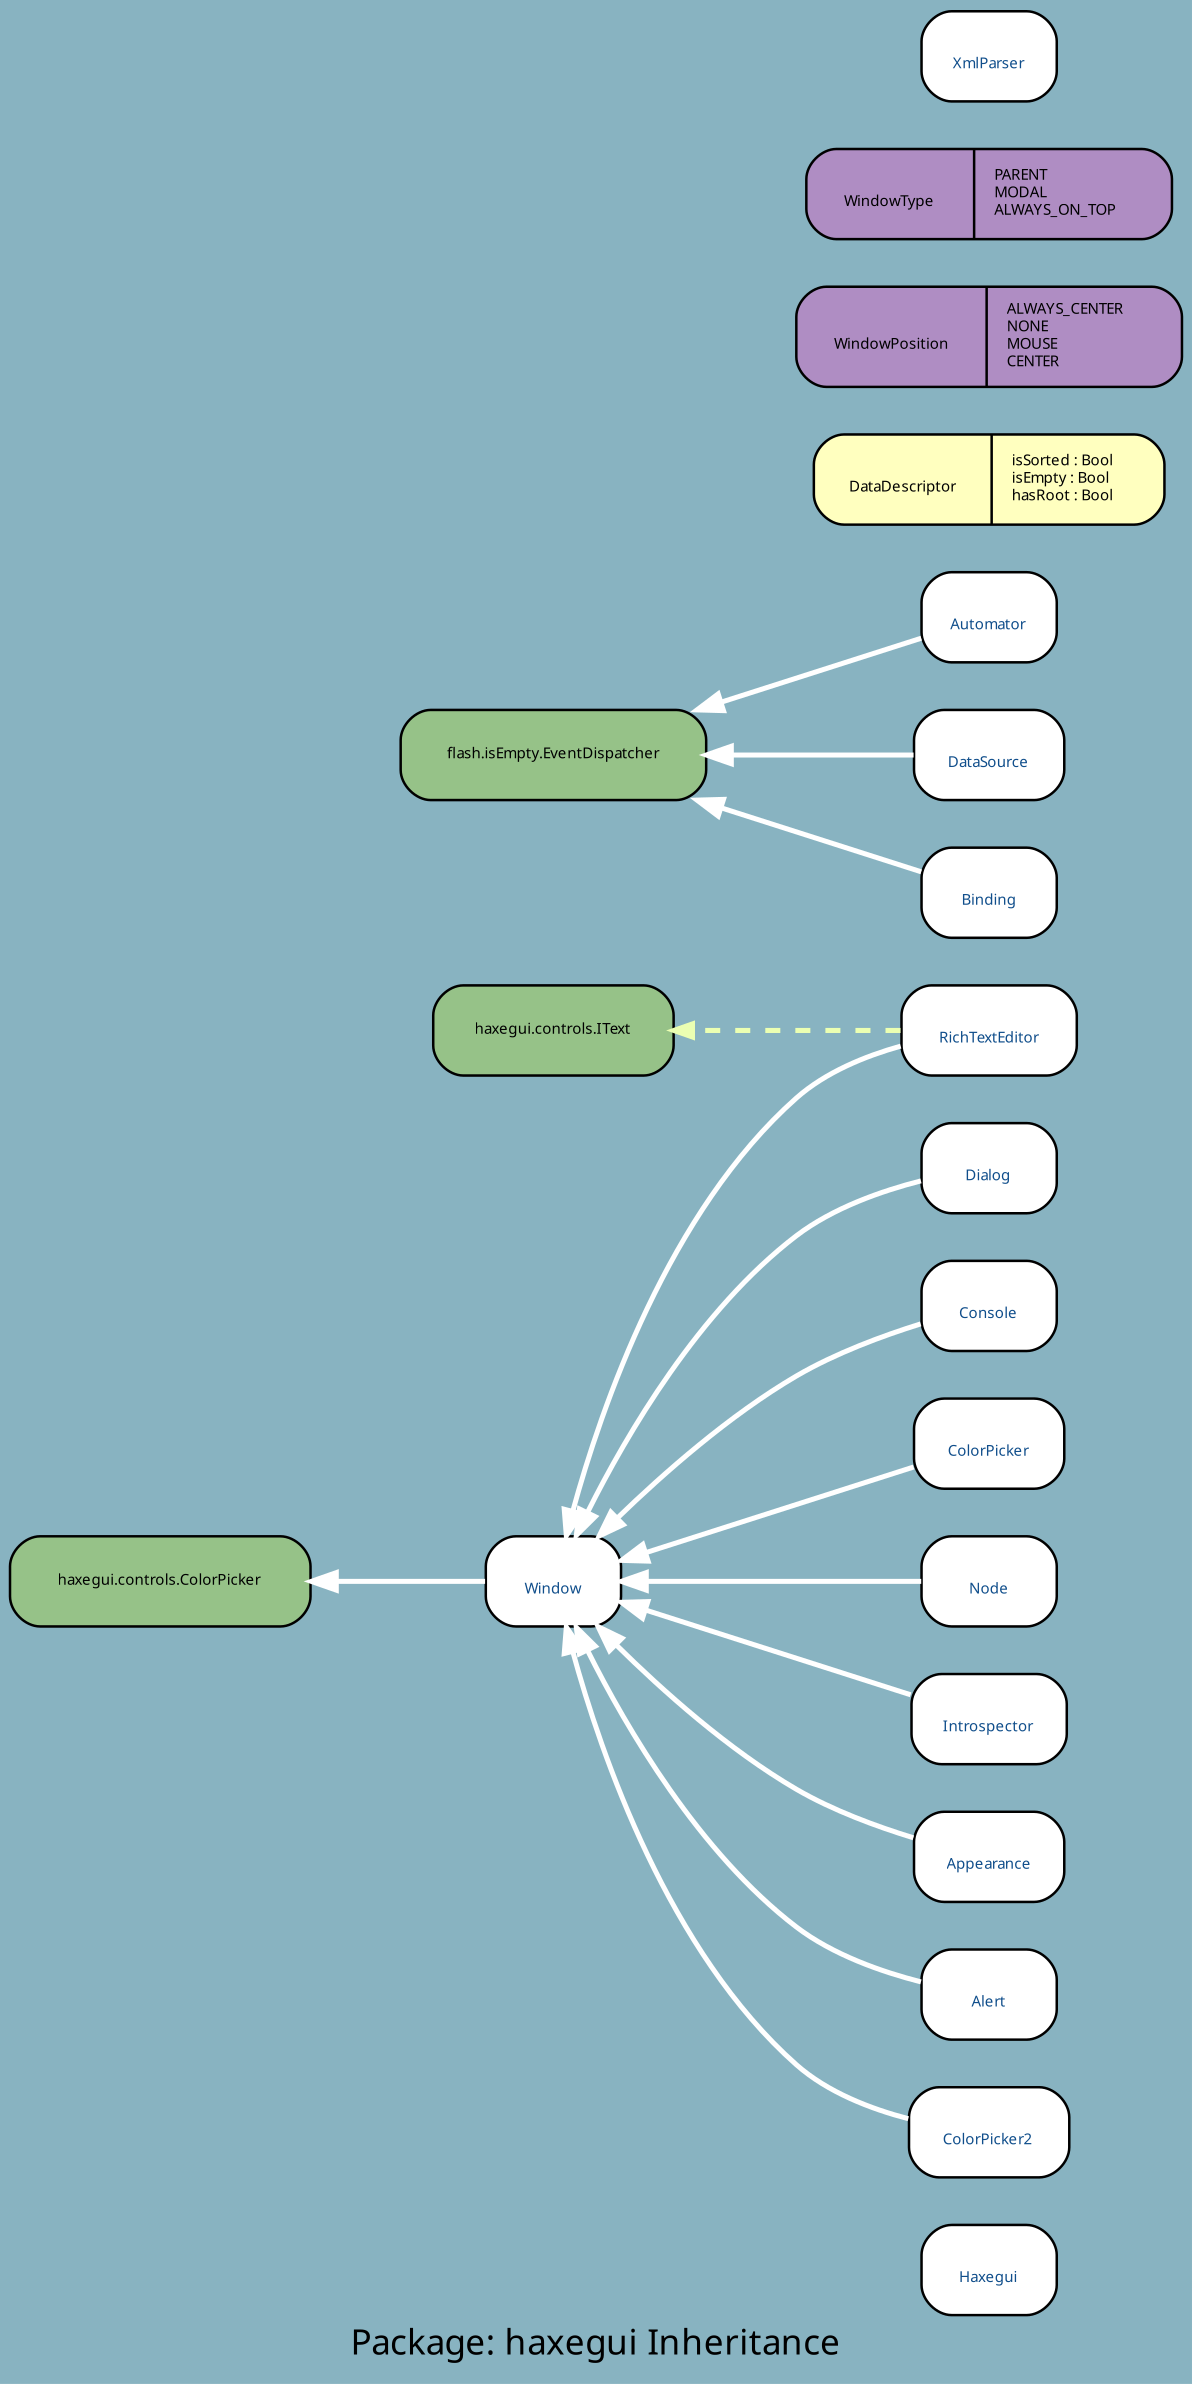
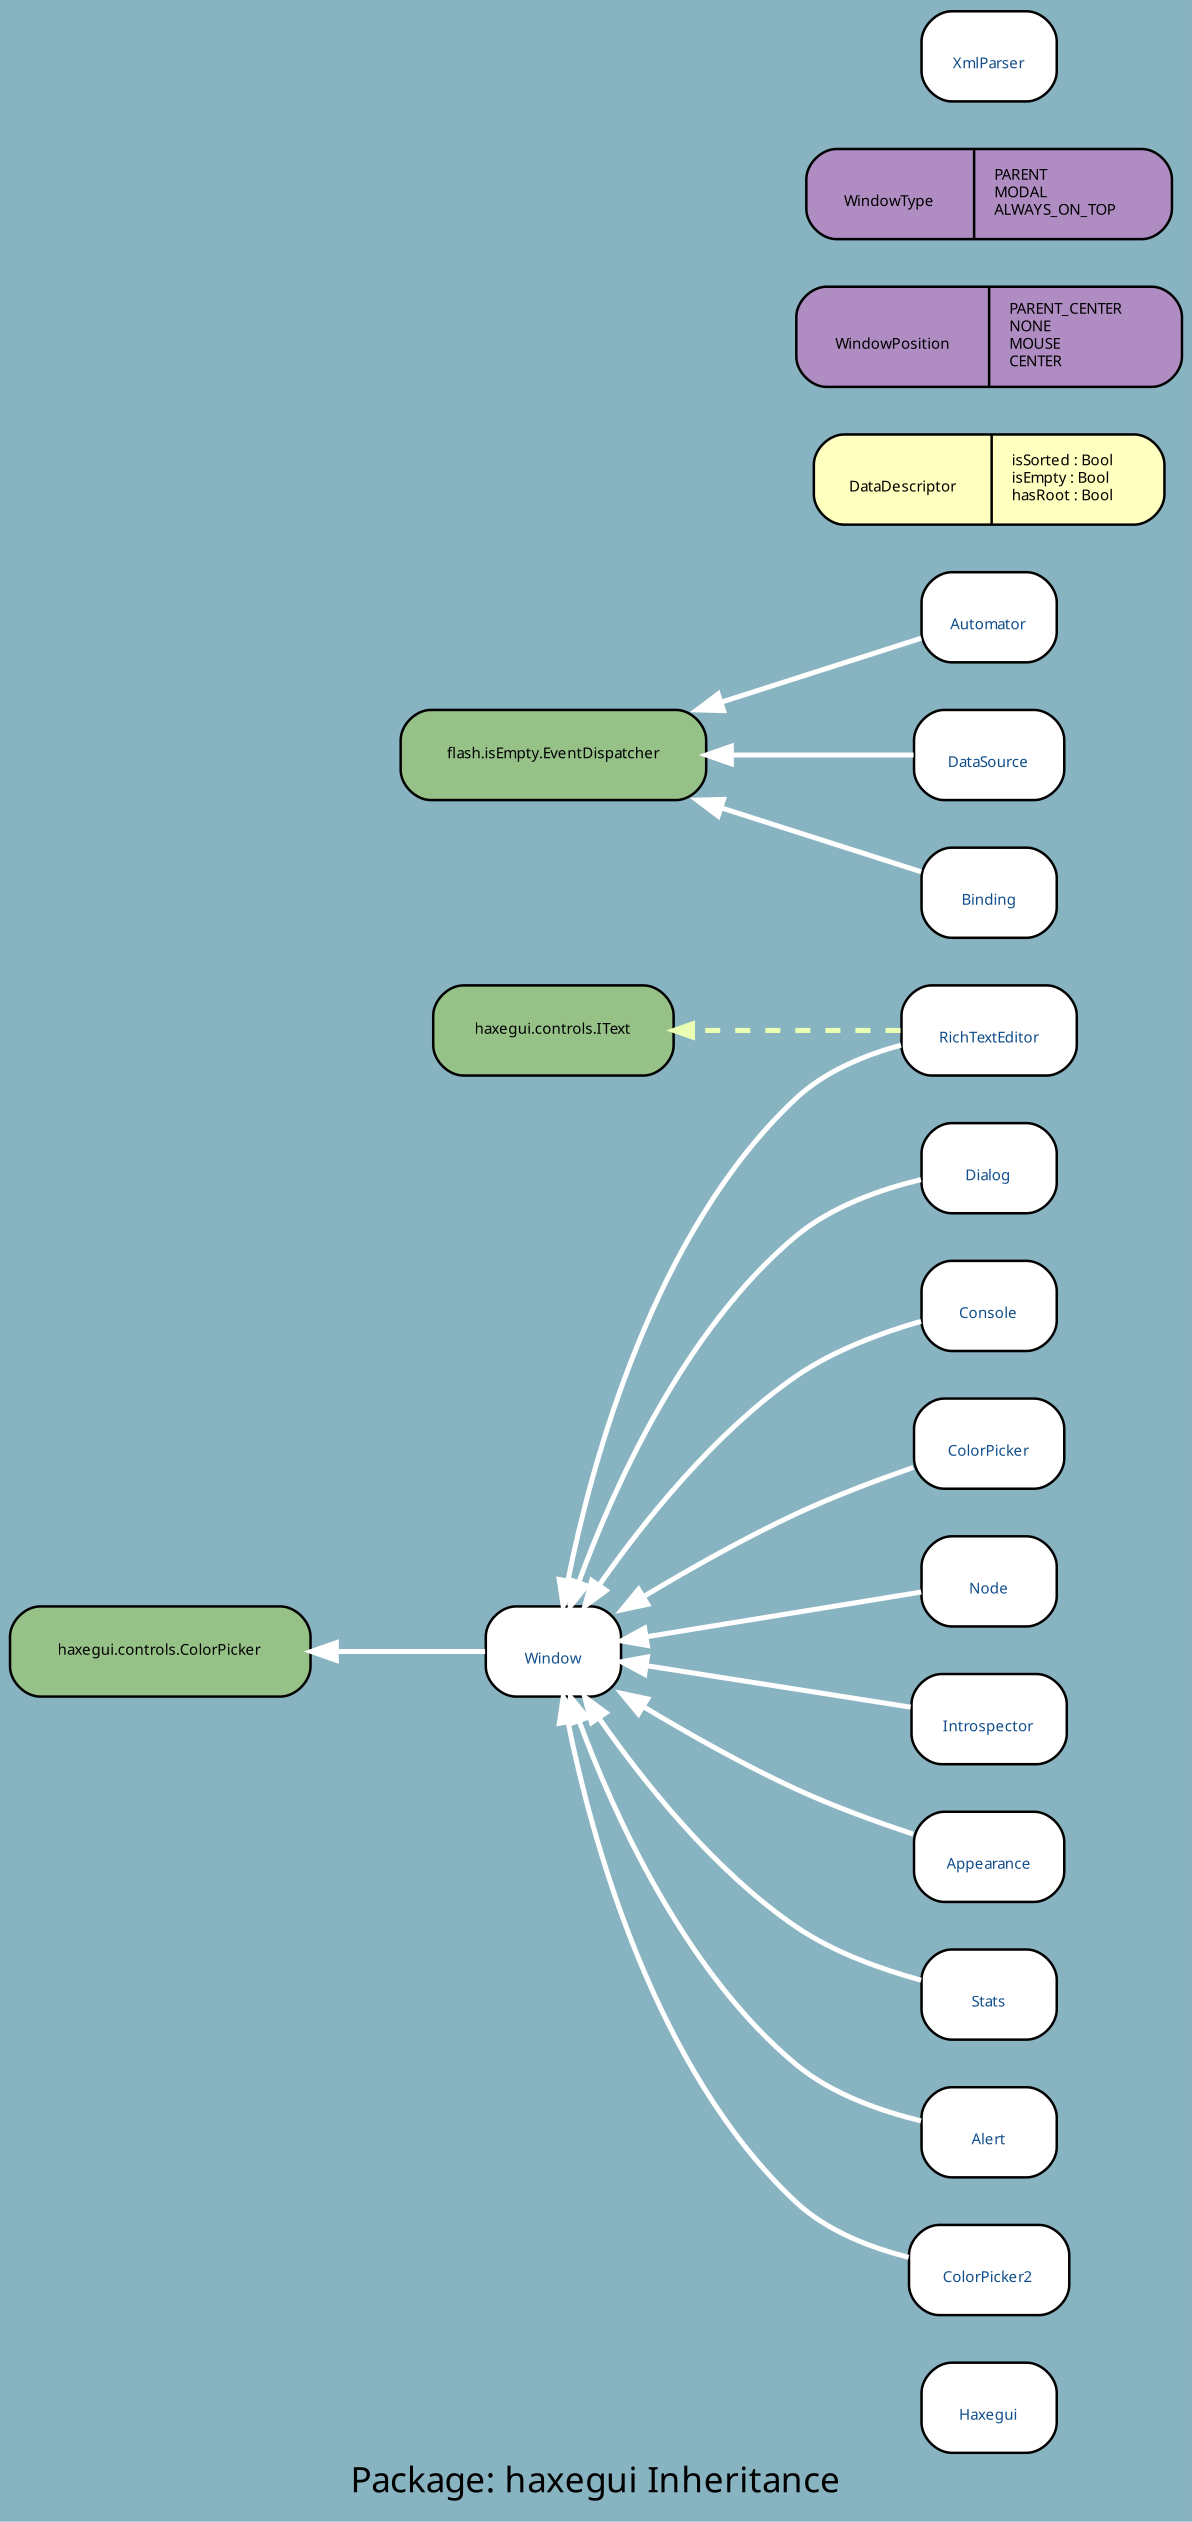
(1066, 309) -> (1067, 309)
none -> (989, 1995)
